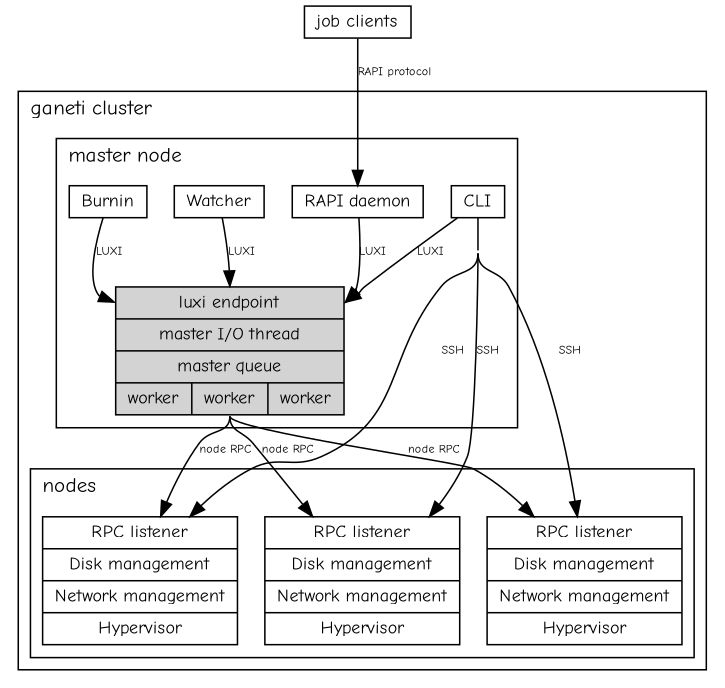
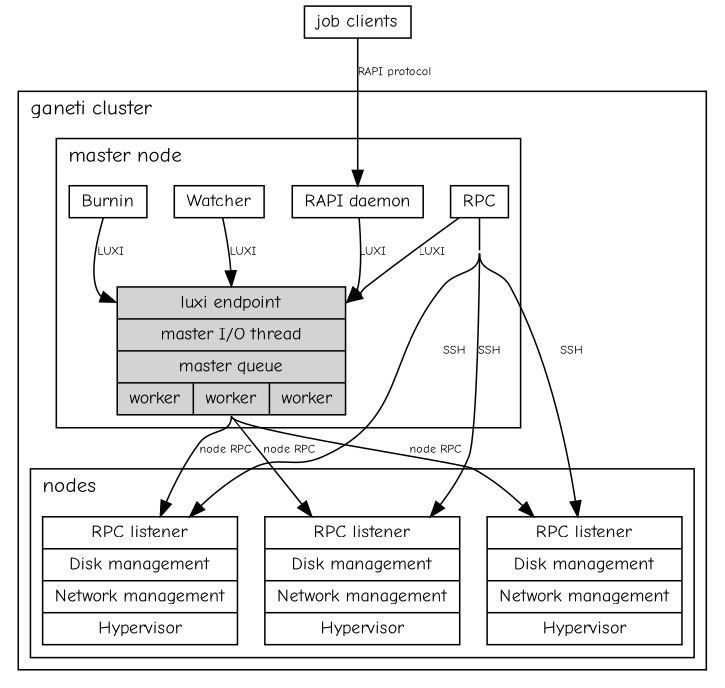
(478, 202) -> (480, 202)
